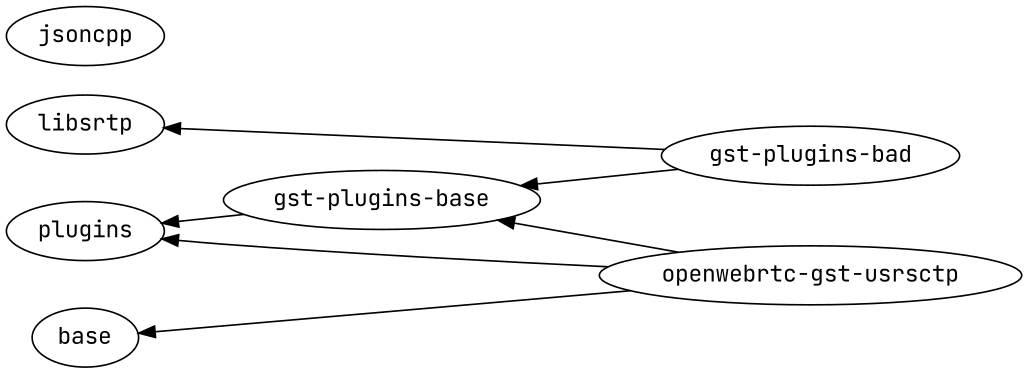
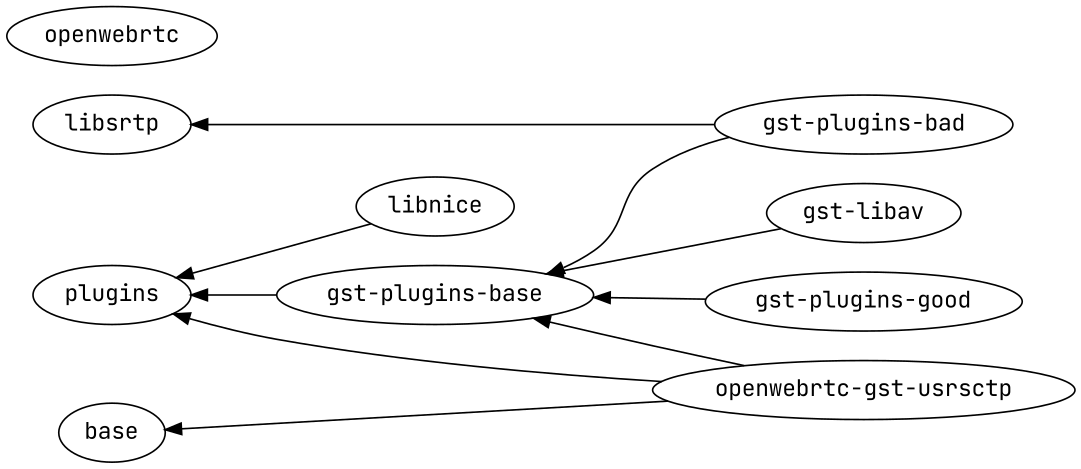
(85, 36) -> (112, 36)
none -> (435, 206)
none -> (864, 213)
none -> (864, 302)
